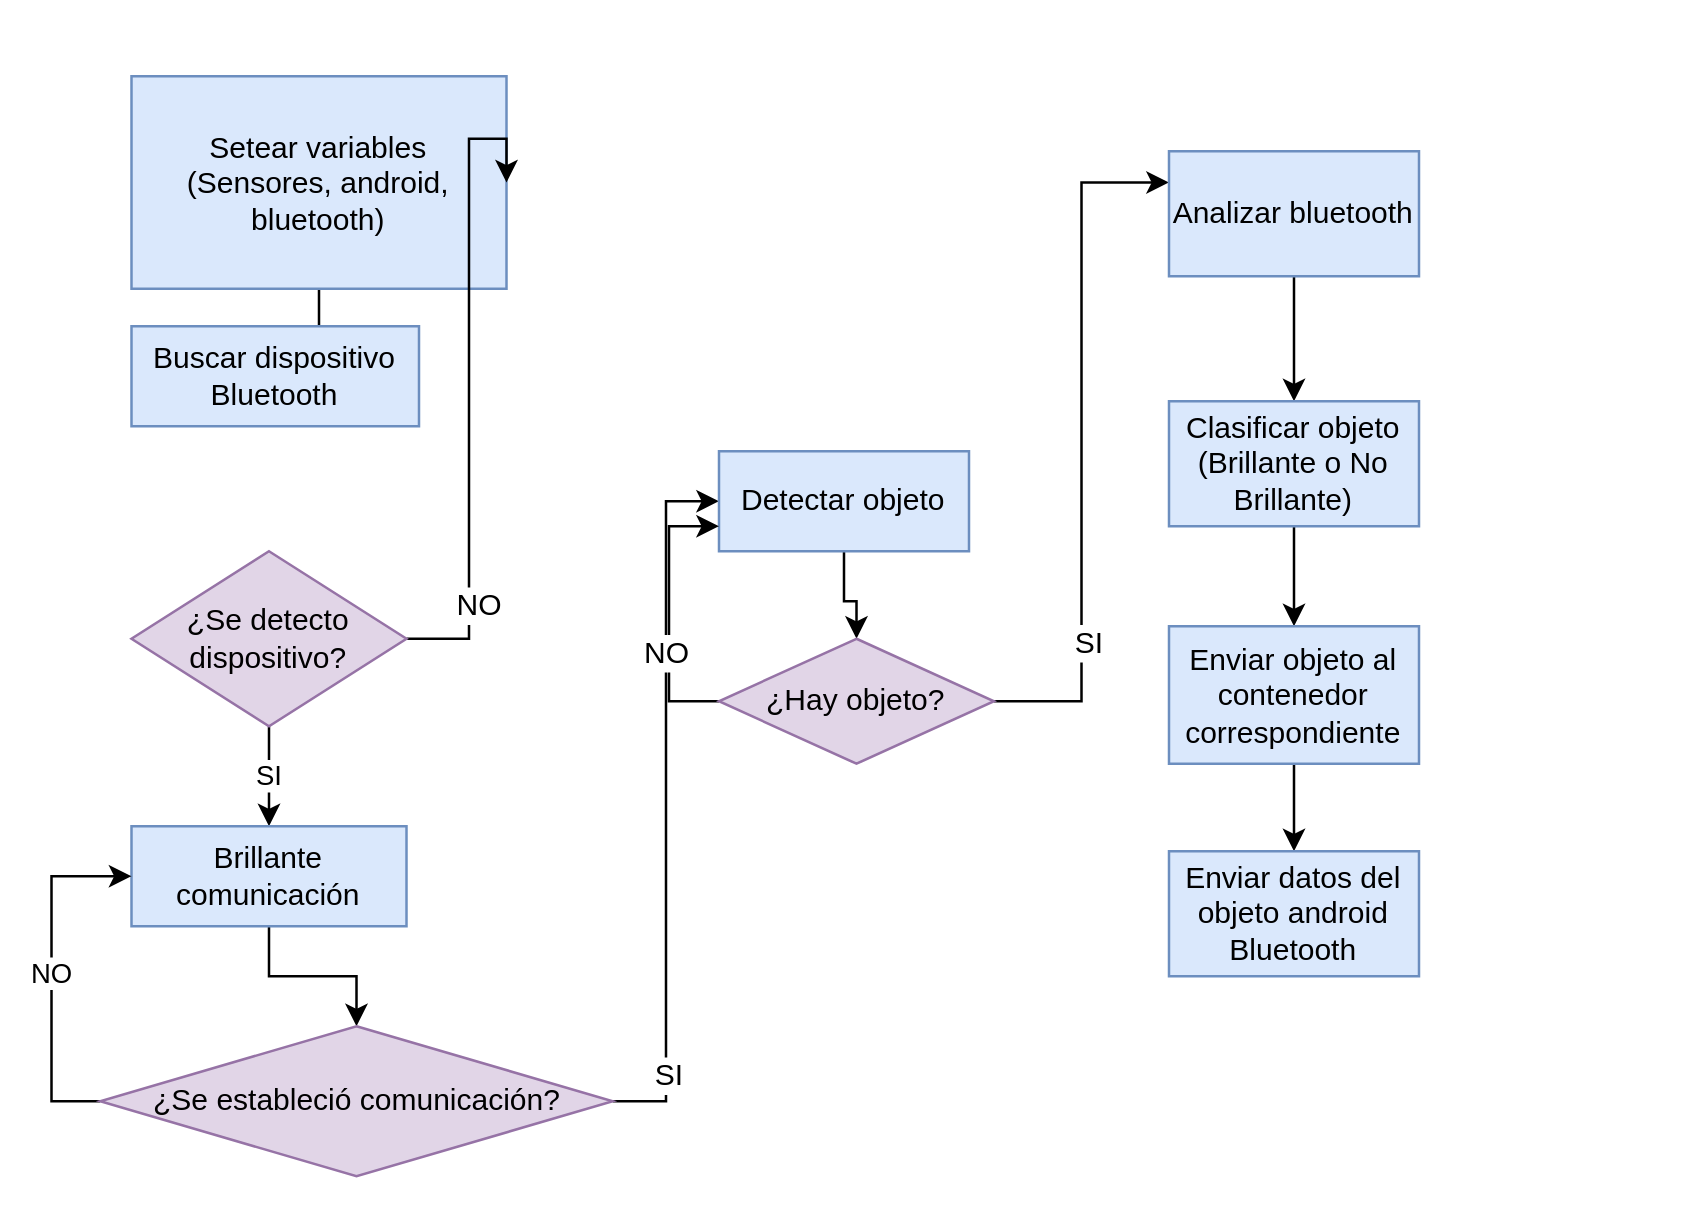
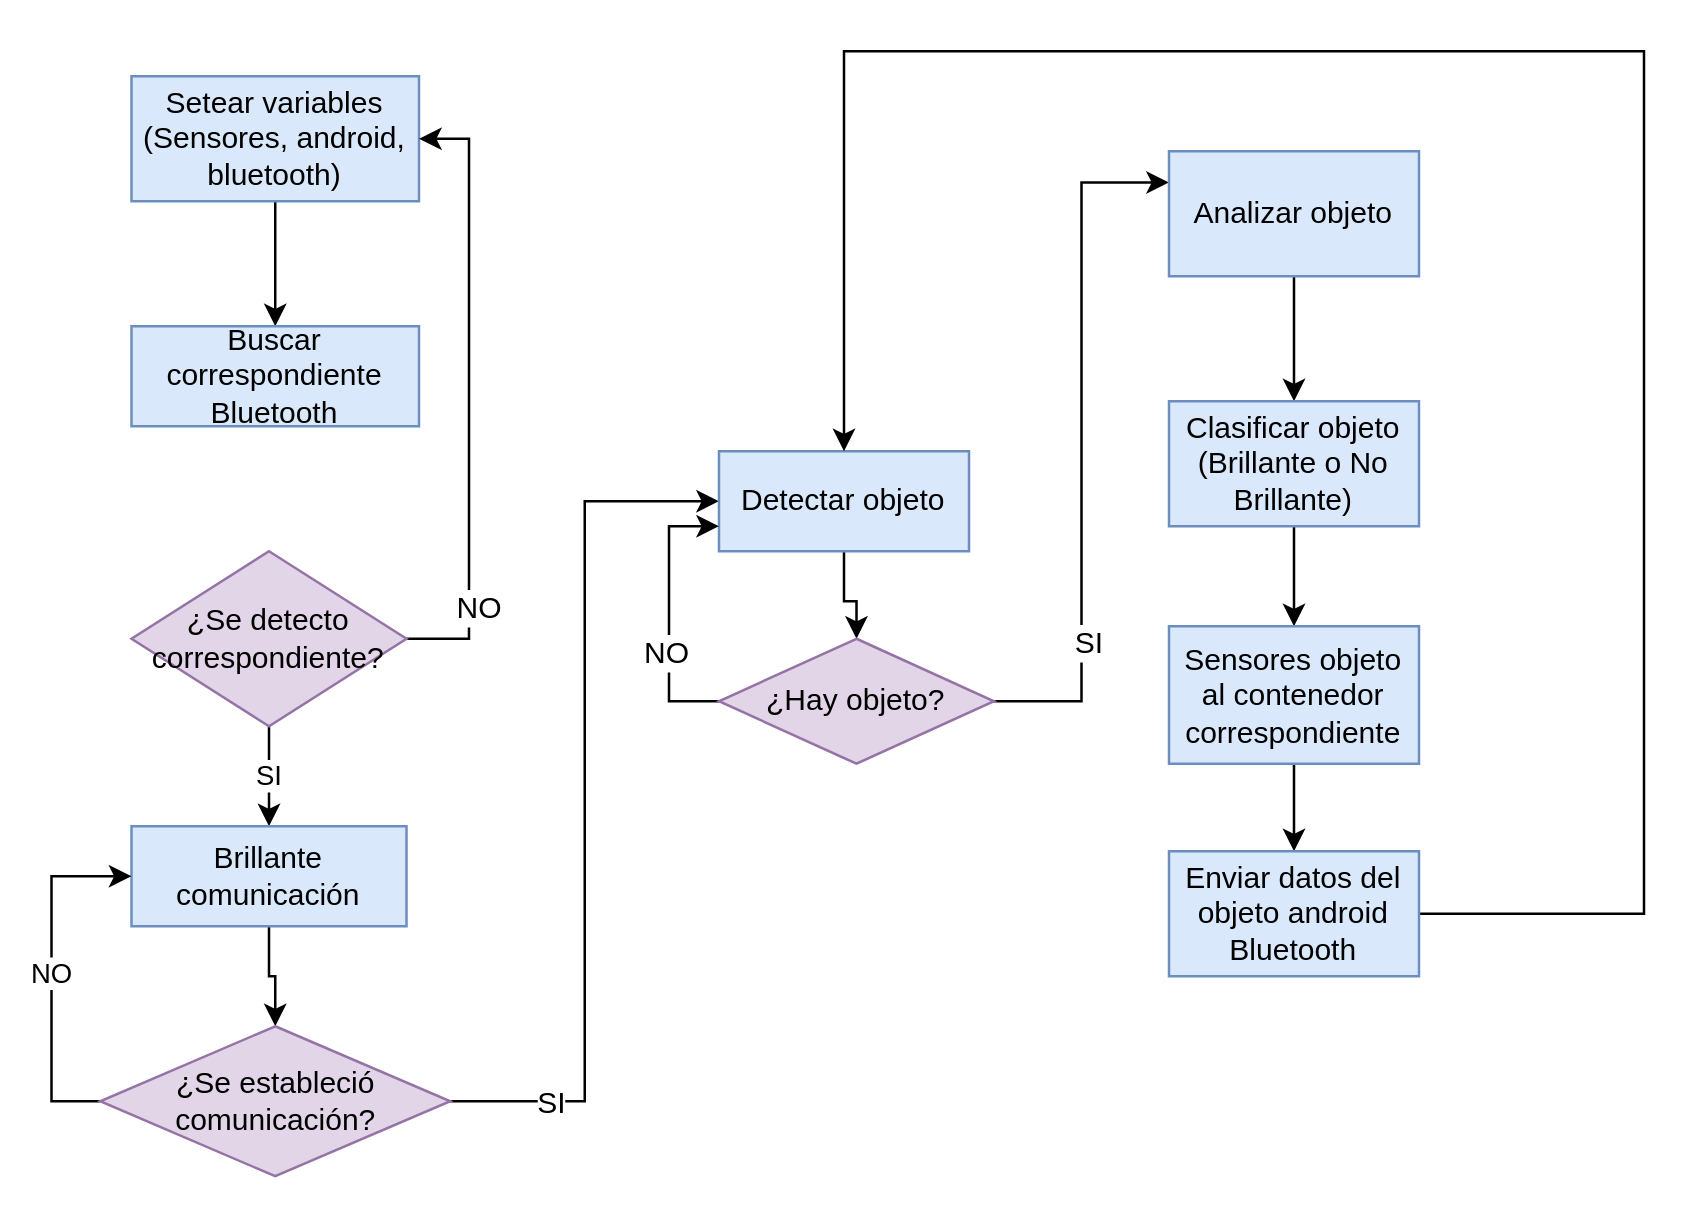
none -> (1596, 51)
(319, 183) -> (275, 139)
(1294, 214) -> (1294, 214)
(275, 376) -> (275, 376)
(269, 639) -> (269, 639)
(1294, 696) -> (1294, 696)
(356, 1101) -> (275, 1101)
